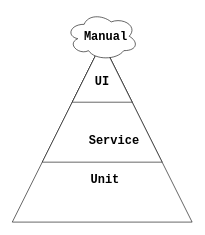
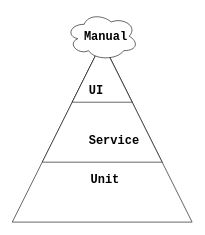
(102, 81) -> (96, 90)
